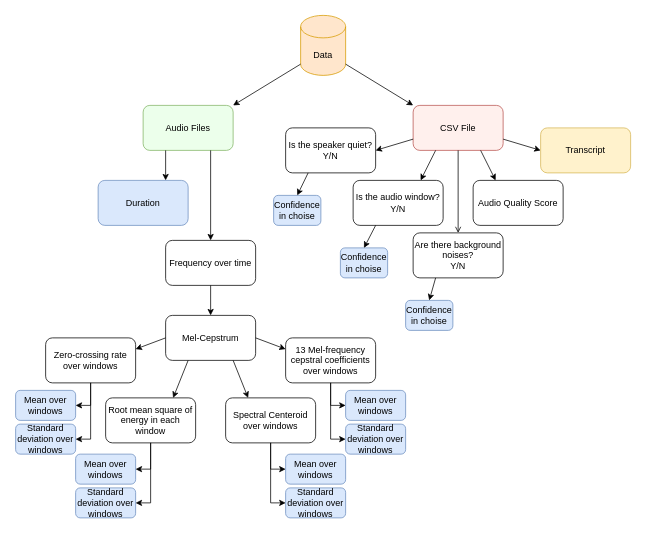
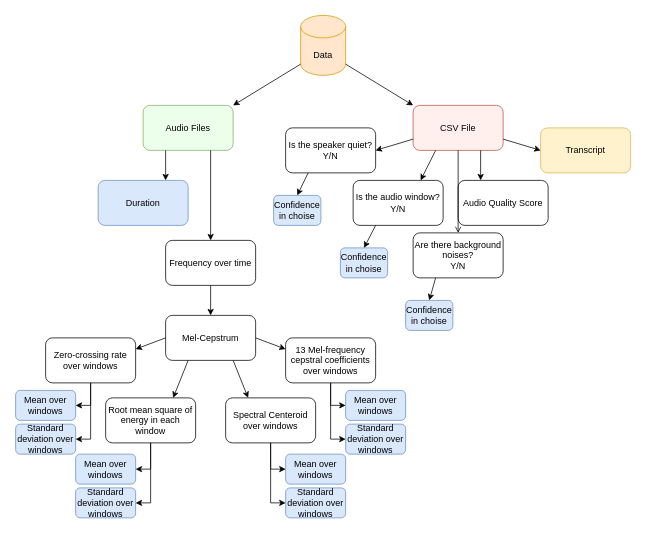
(518, 203) -> (503, 203)
